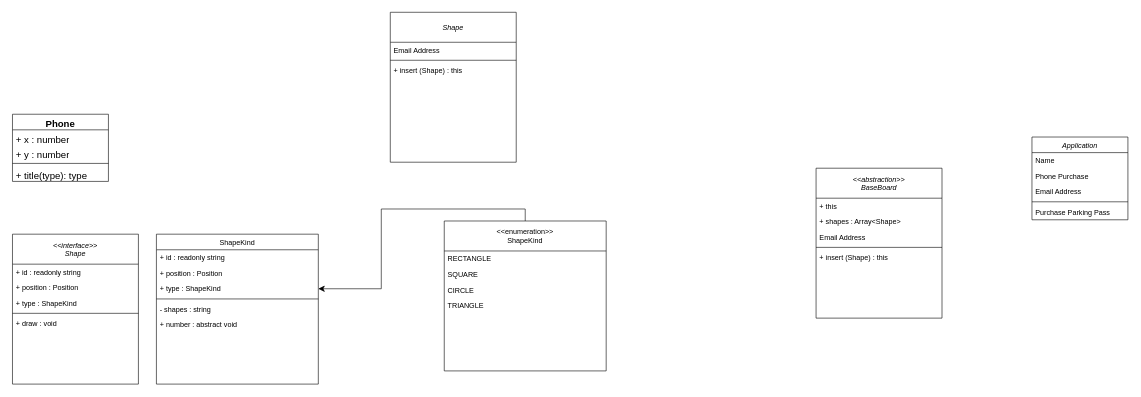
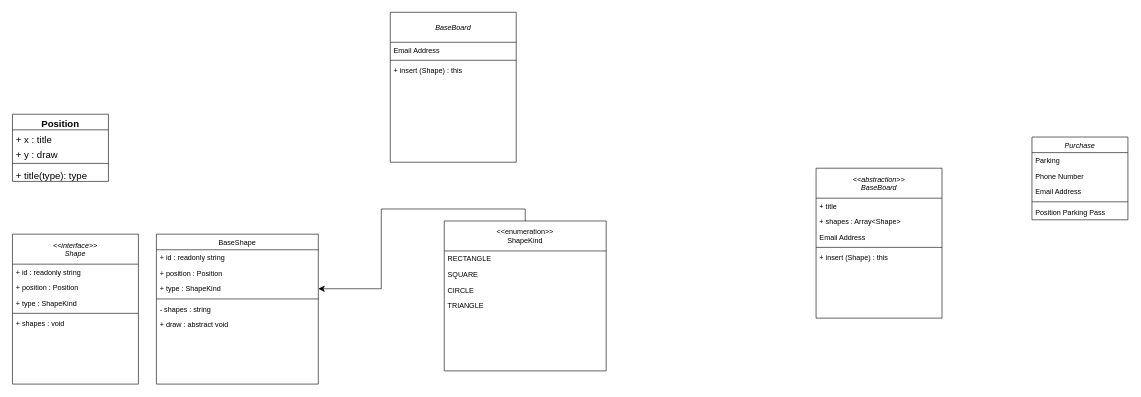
(453, 28) -> (453, 28)
(60, 124) -> (60, 124)
(43, 140) -> (38, 140)
(1080, 145) -> (1080, 145)
(43, 155) -> (38, 155)
(1044, 161) -> (1049, 161)
(1063, 176) -> (1059, 176)
(830, 206) -> (831, 206)
(1075, 212) -> (1073, 212)
(237, 242) -> (237, 242)
(37, 324) -> (41, 324)
(202, 325) -> (198, 325)
